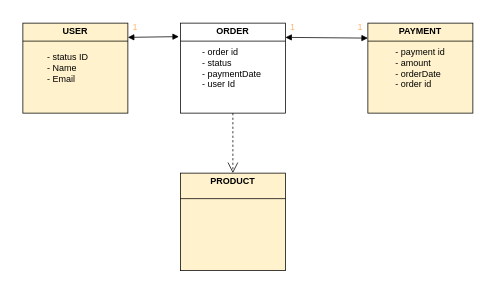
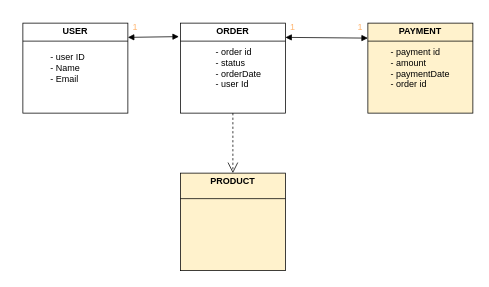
(68, 68) -> (68, 68)
(75, 68) -> (75, 68)
(230, 68) -> (235, 68)
(420, 68) -> (420, 68)
